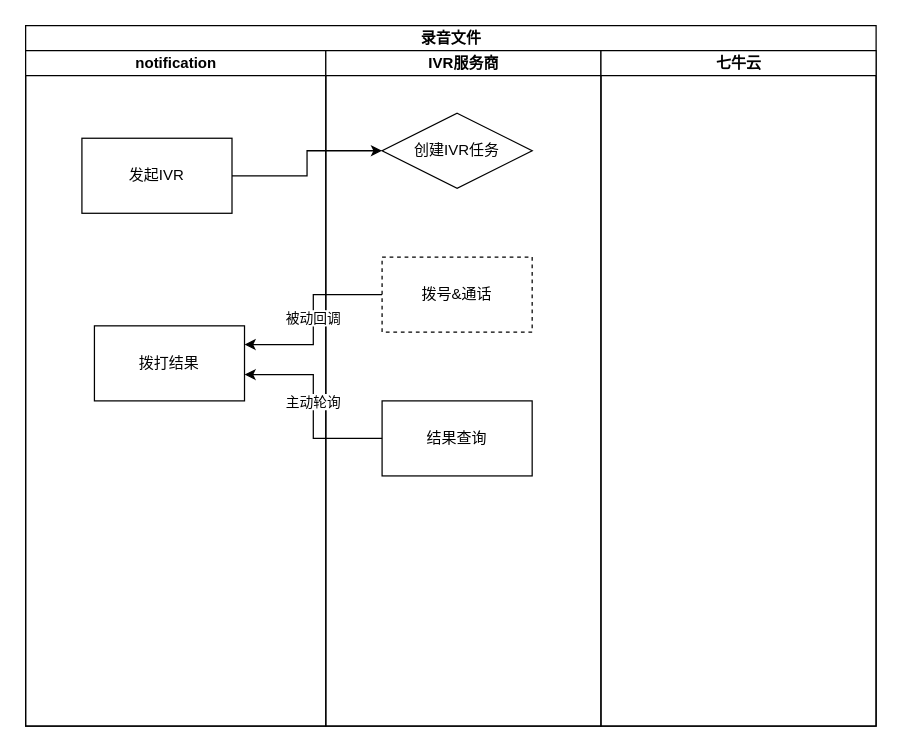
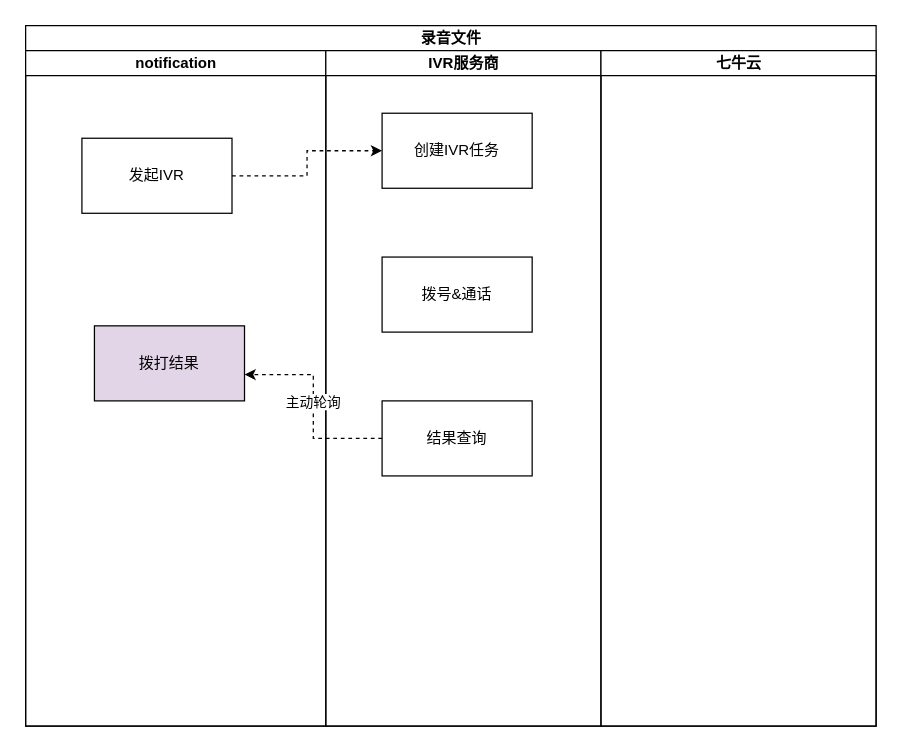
(457, 151) -> (457, 151)
(307, 167) -> (307, 167)
(457, 294) -> (457, 294)
(313, 315) -> none
(169, 363) -> (169, 363)
(331, 438) -> (331, 438)
